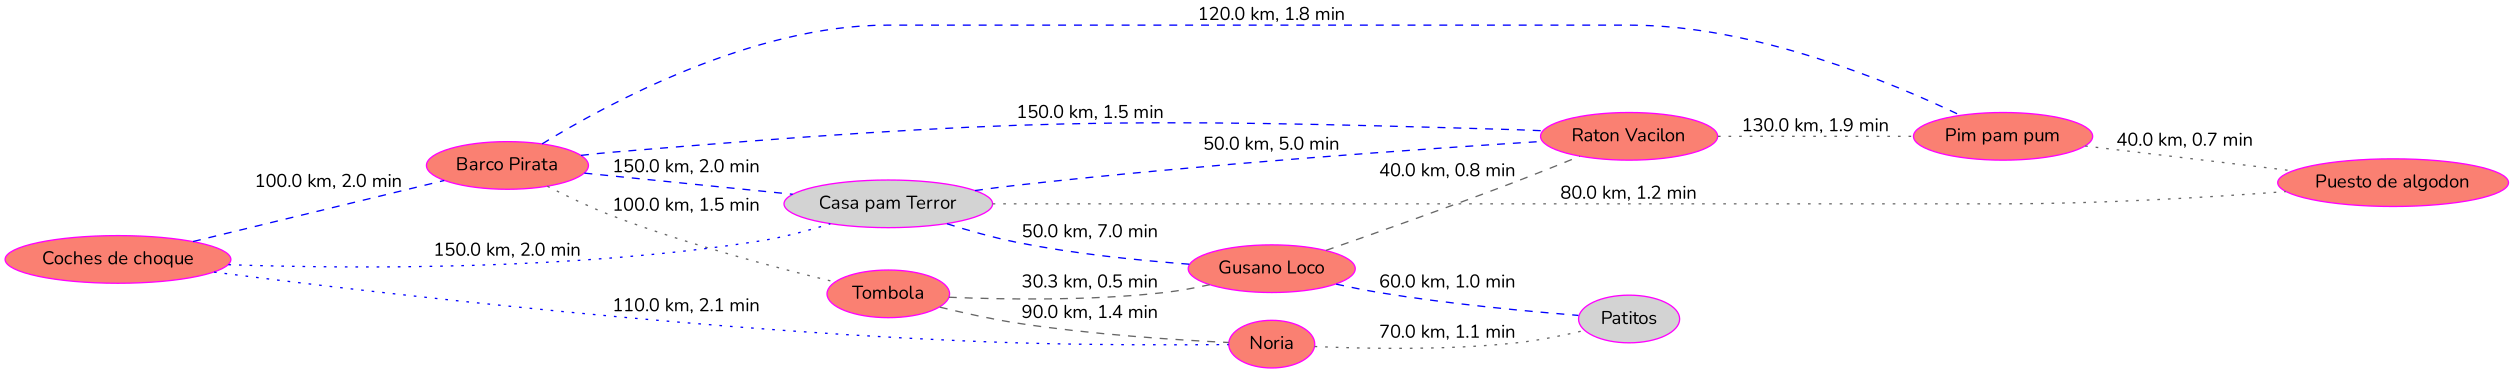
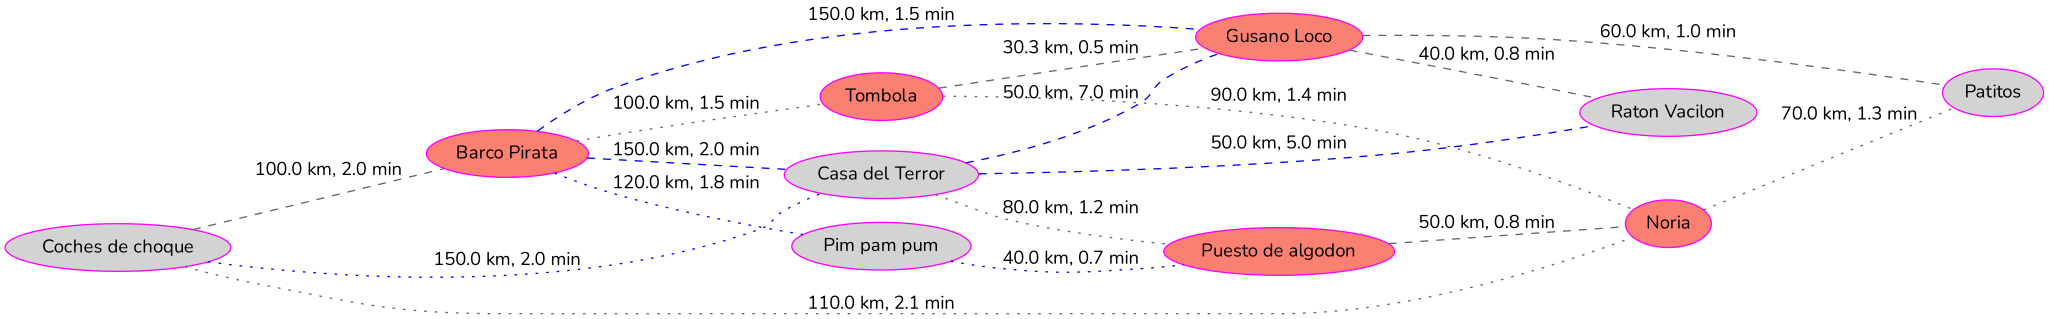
(1246, 25) -> (677, 210)
(1061, 124) -> (860, 33)
(1629, 136) -> (1668, 113)
(1816, 136) -> none
(2003, 136) -> (881, 246)
(2189, 158) -> (1067, 272)
(888, 204) -> (881, 175)
(319, 211) -> (319, 199)
none -> (1507, 235)
(118, 259) -> (118, 248)
(1457, 303) -> (1655, 48)
(720, 325) -> (911, 314)
(1083, 332) -> (1294, 118)
(1448, 333) -> (1850, 114)
